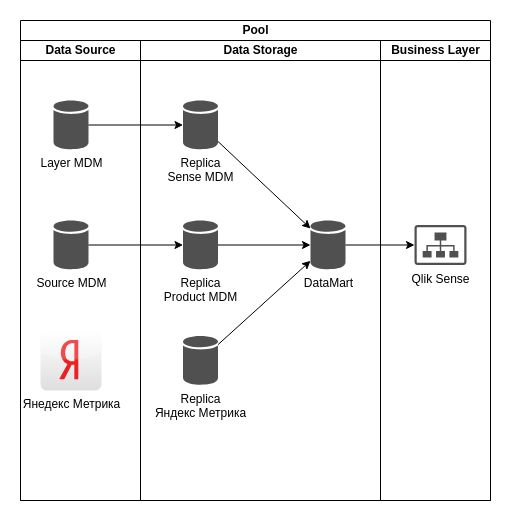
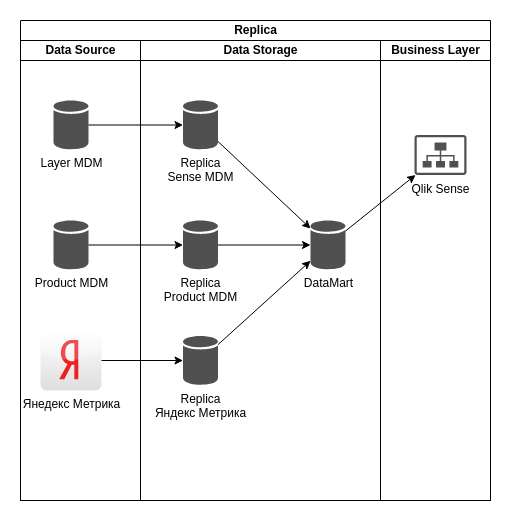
(256, 31) -> (256, 31)
(441, 245) -> (441, 155)
(72, 284) -> (72, 284)
none -> (138, 361)
